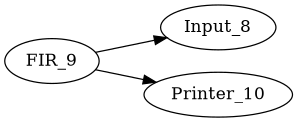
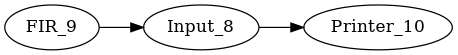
(119, 75) -> (275, 27)
